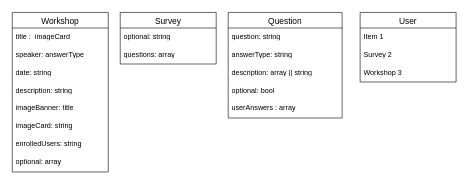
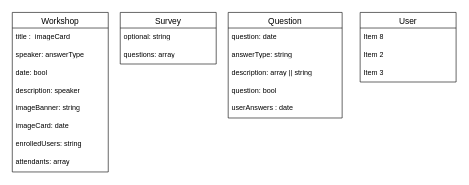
(260, 36) -> (257, 36)
(375, 36) -> (375, 36)
(379, 54) -> (375, 54)
(37, 72) -> (33, 72)
(383, 72) -> (375, 72)
(50, 90) -> (52, 90)
(255, 90) -> (256, 90)
(48, 108) -> (50, 108)
(267, 108) -> (265, 108)
(46, 126) -> (43, 126)
(42, 162) -> (48, 162)
